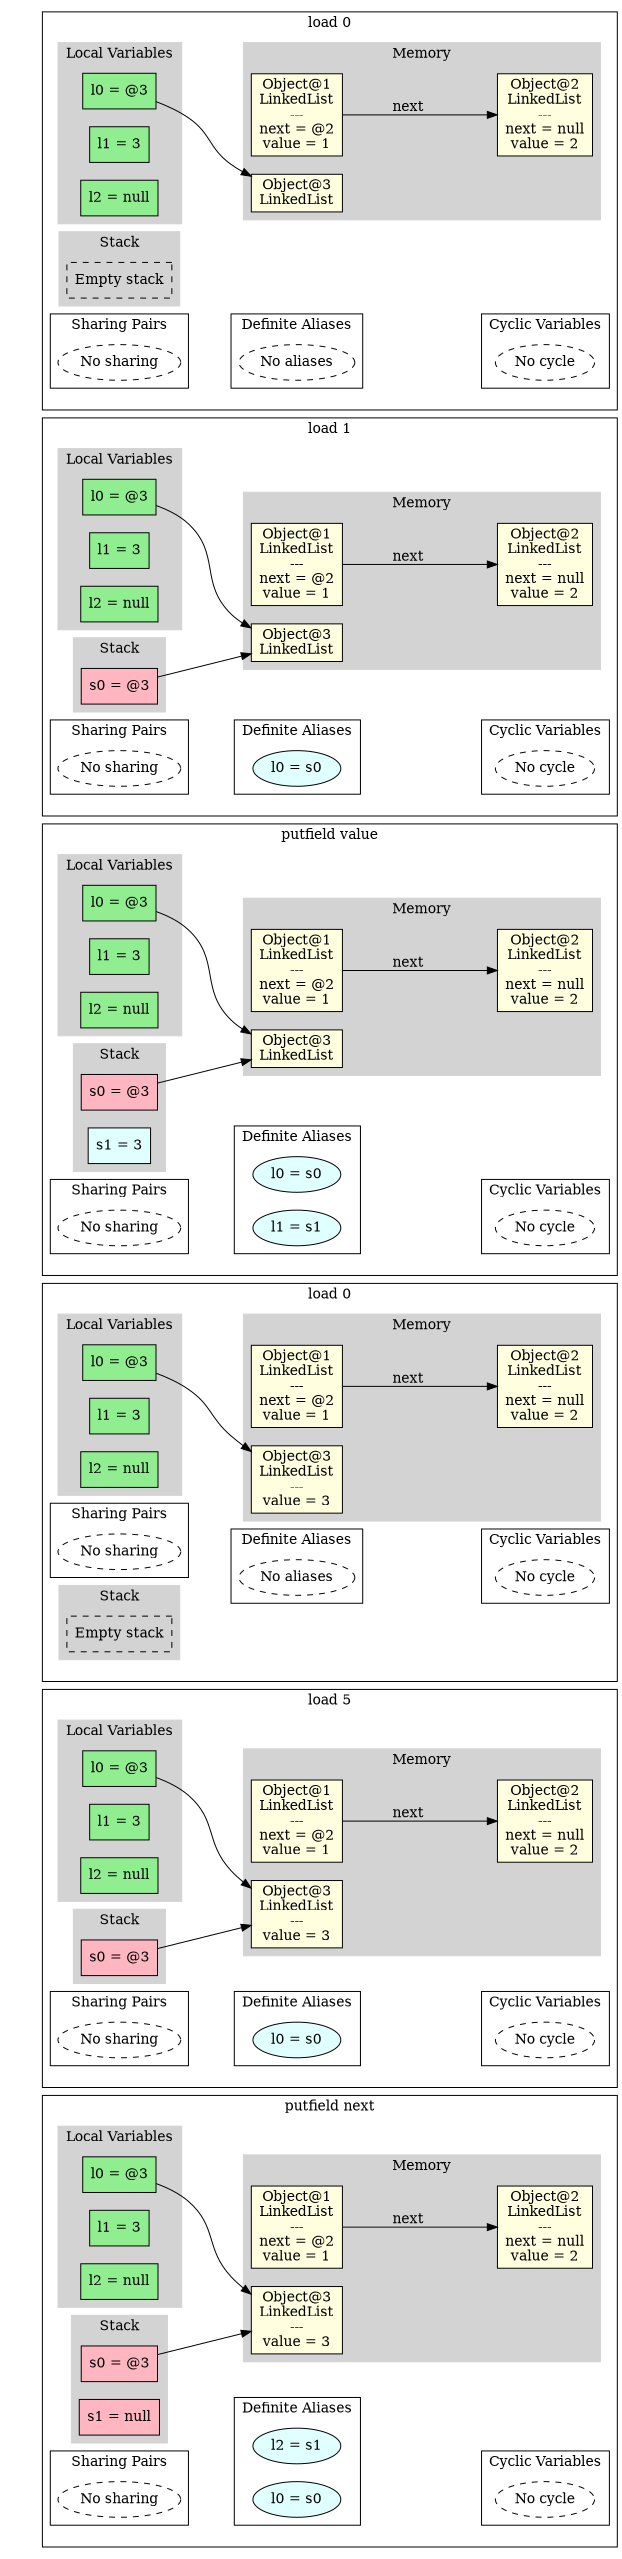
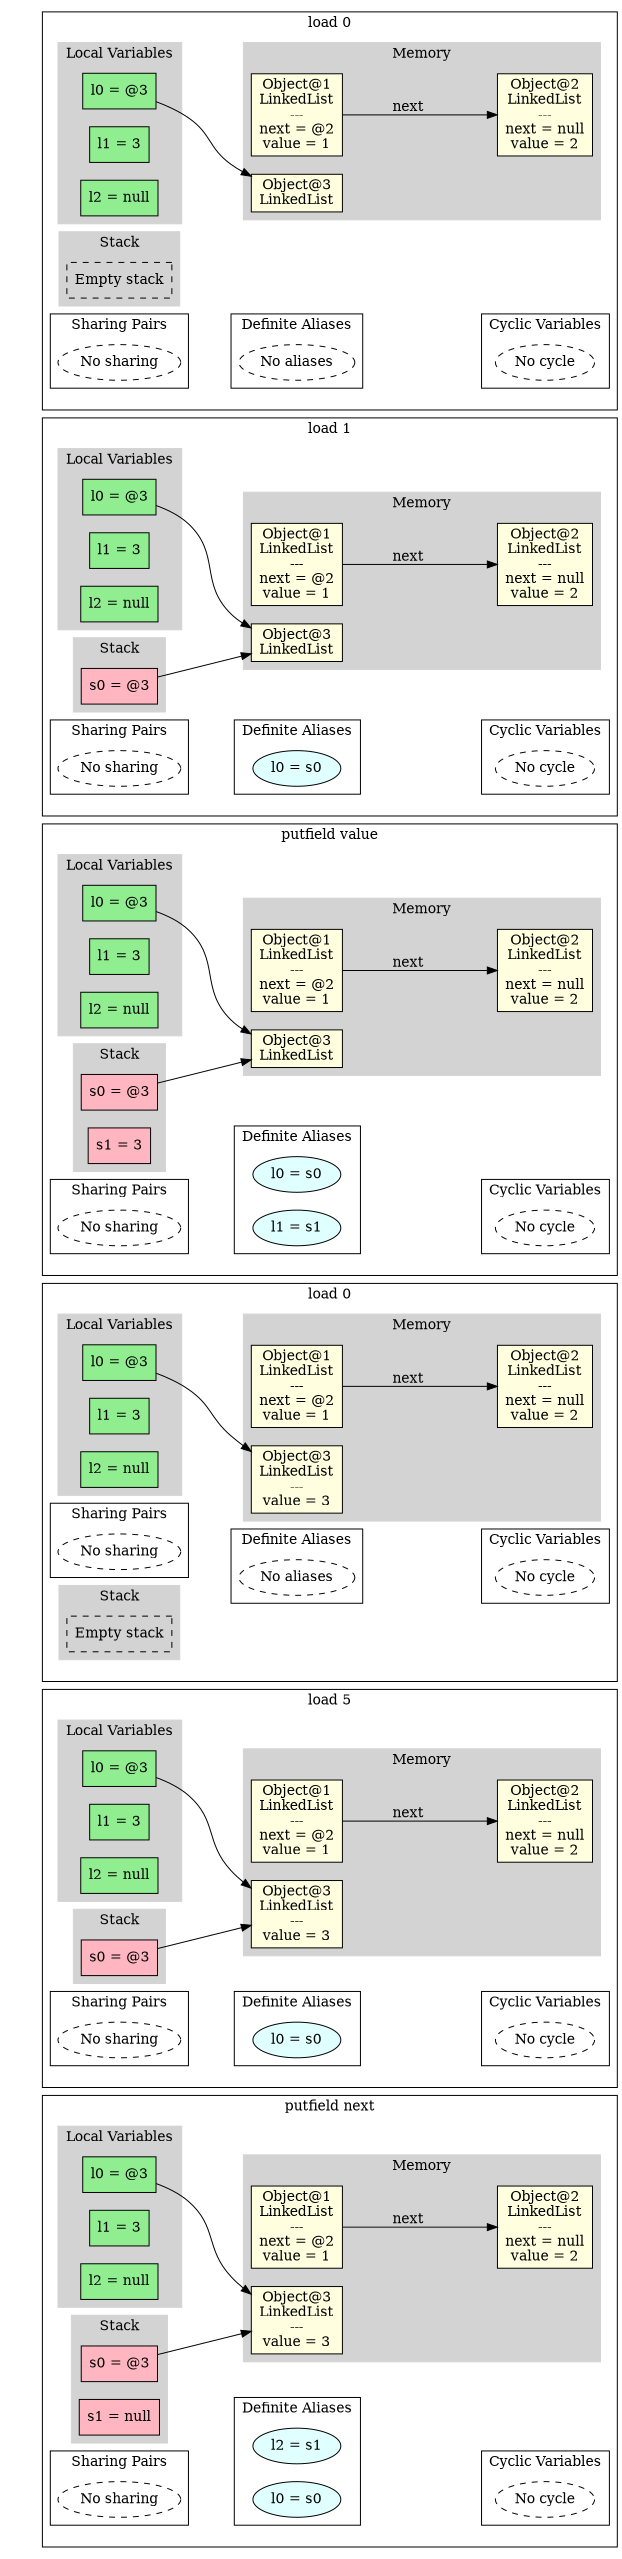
(119, 1146) -> (119, 1146)
